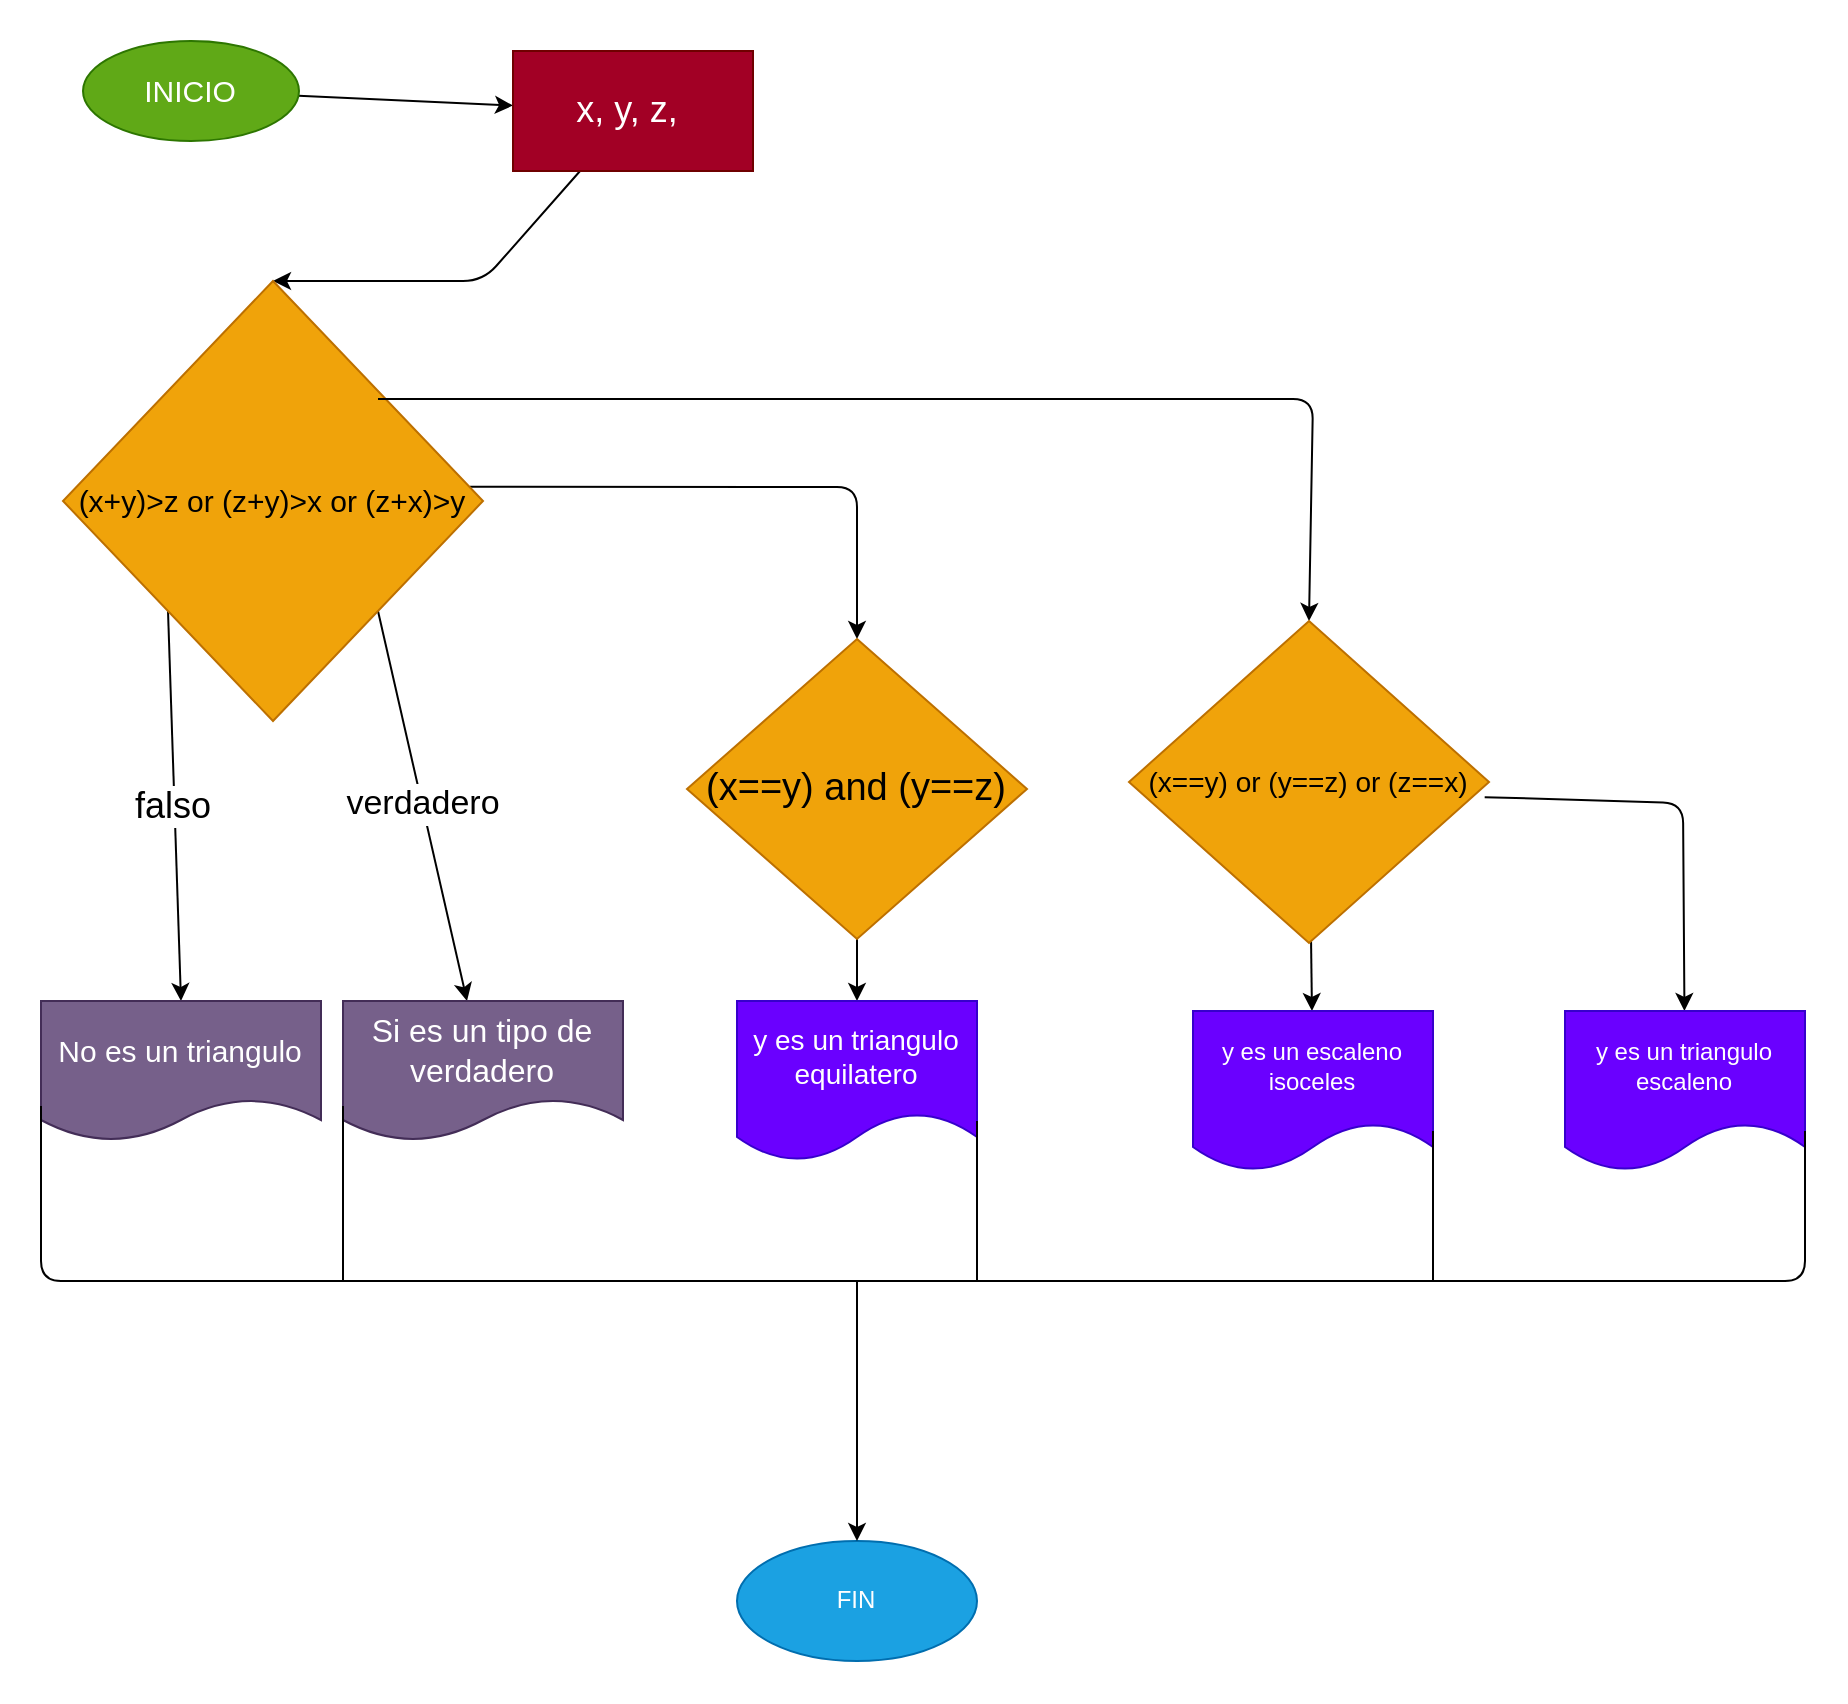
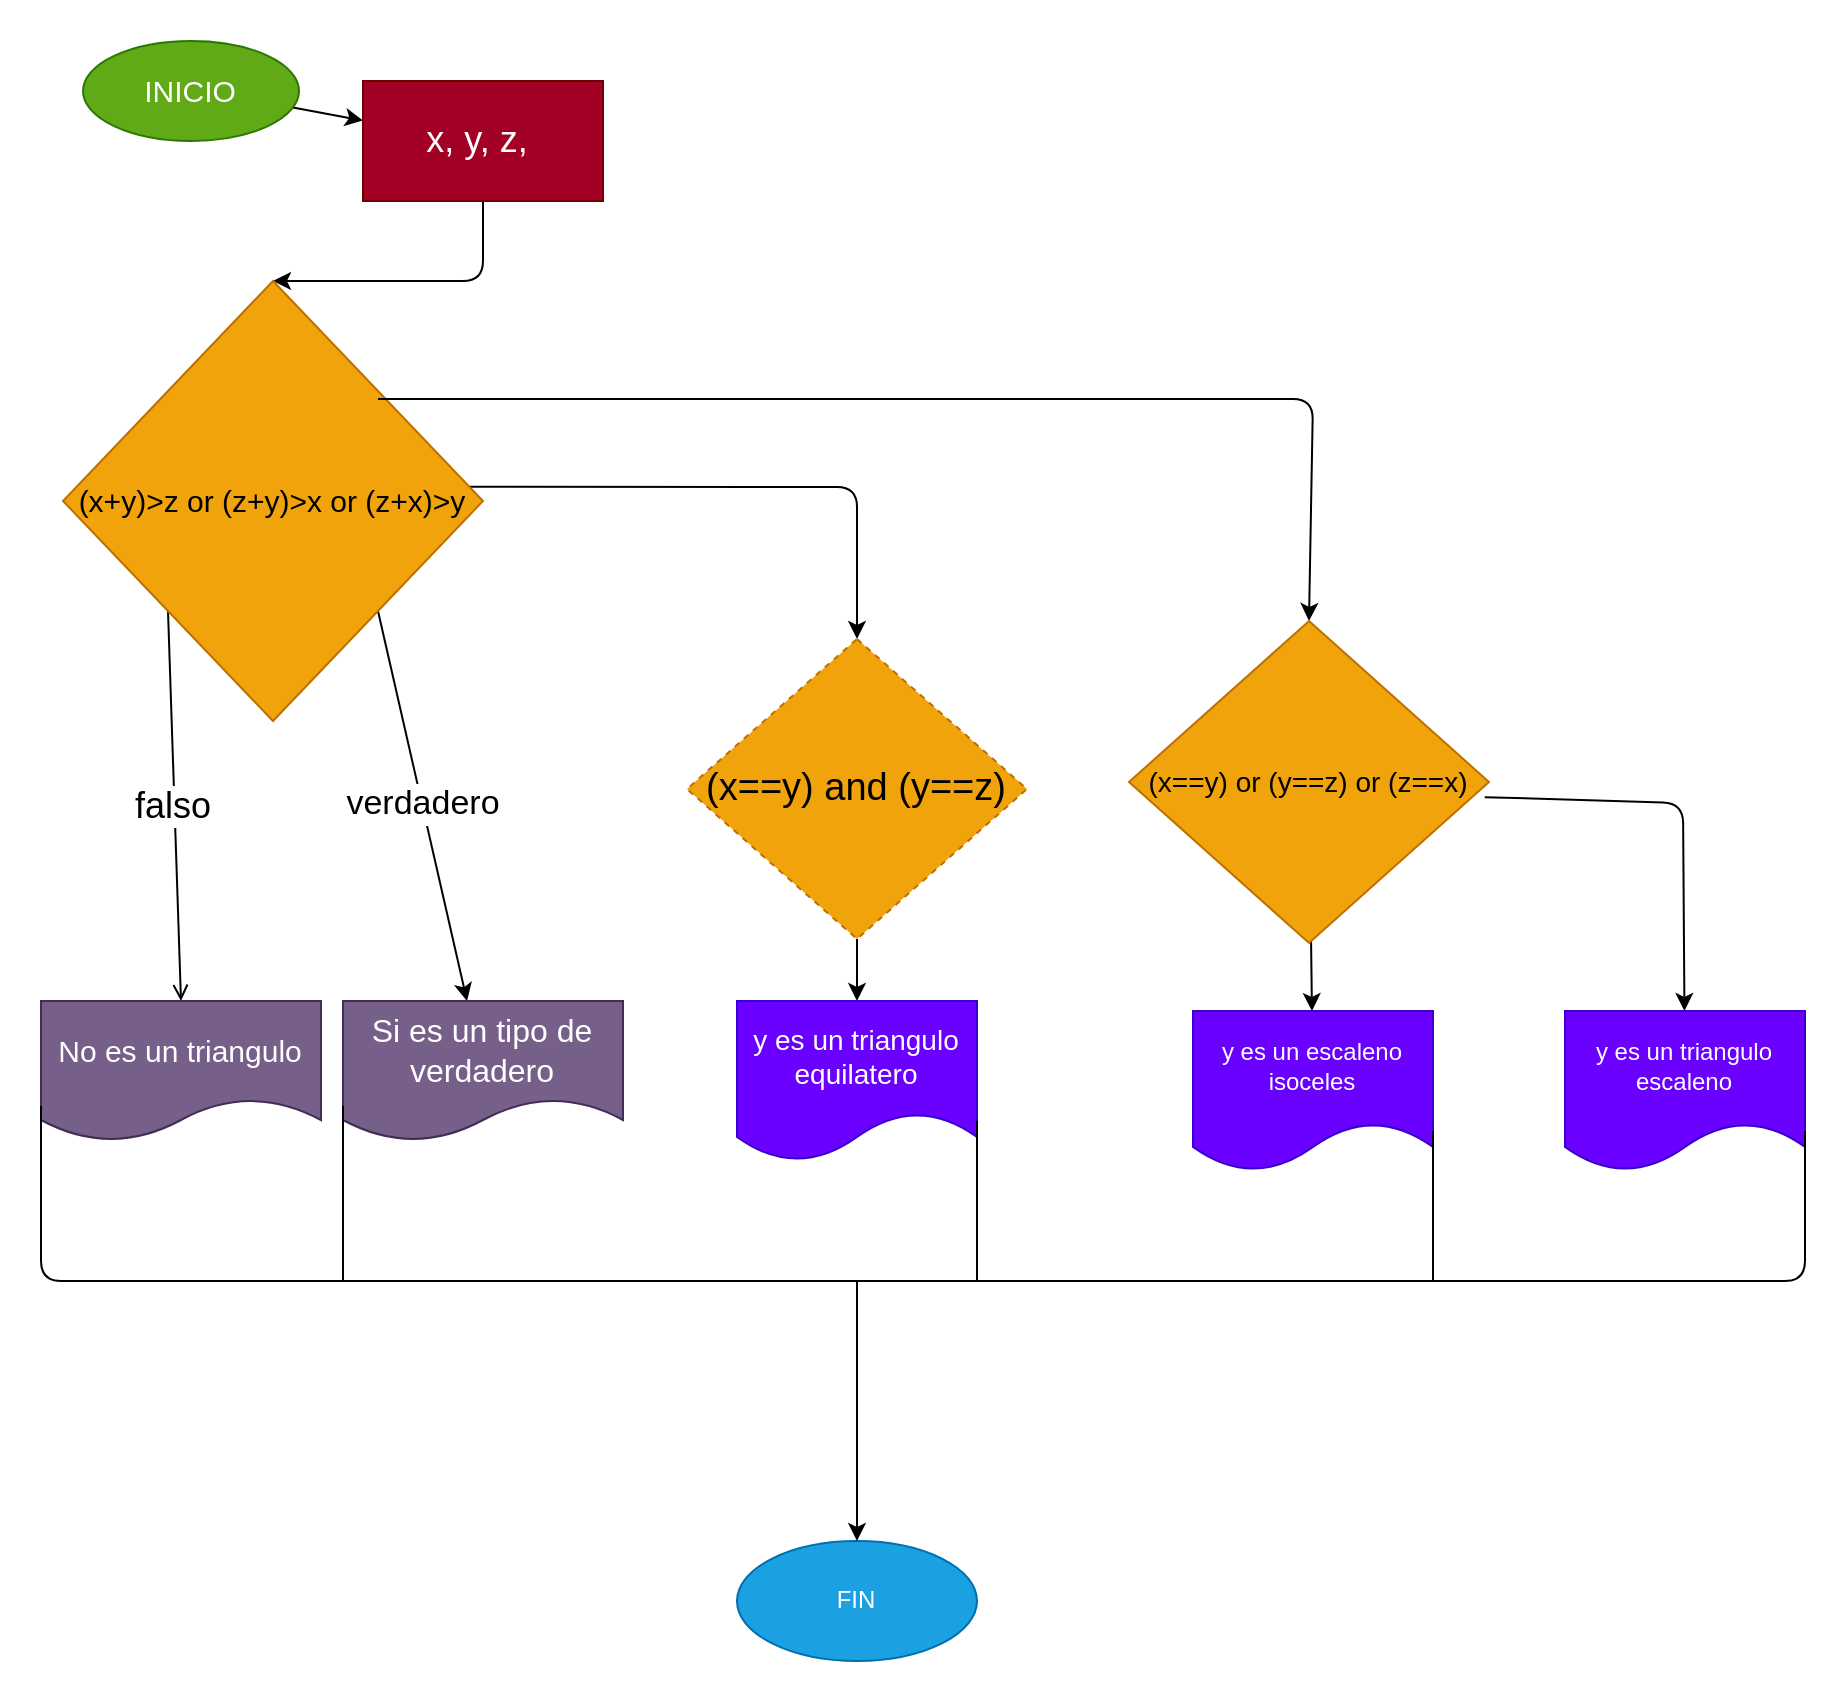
(633, 111) -> (483, 141)
(857, 789) -> (857, 789)
(181, 986) -> (181, 989)
